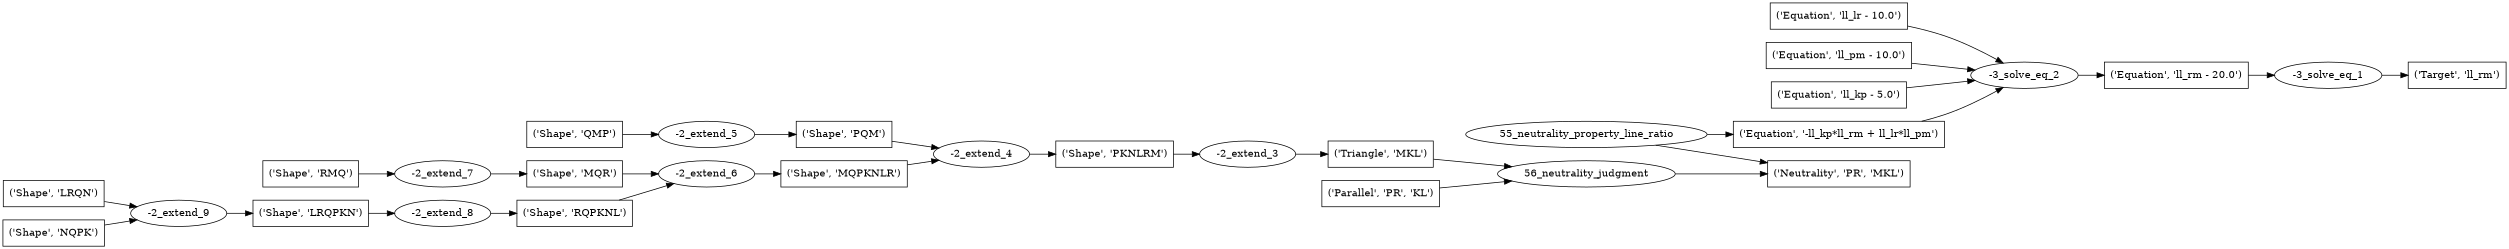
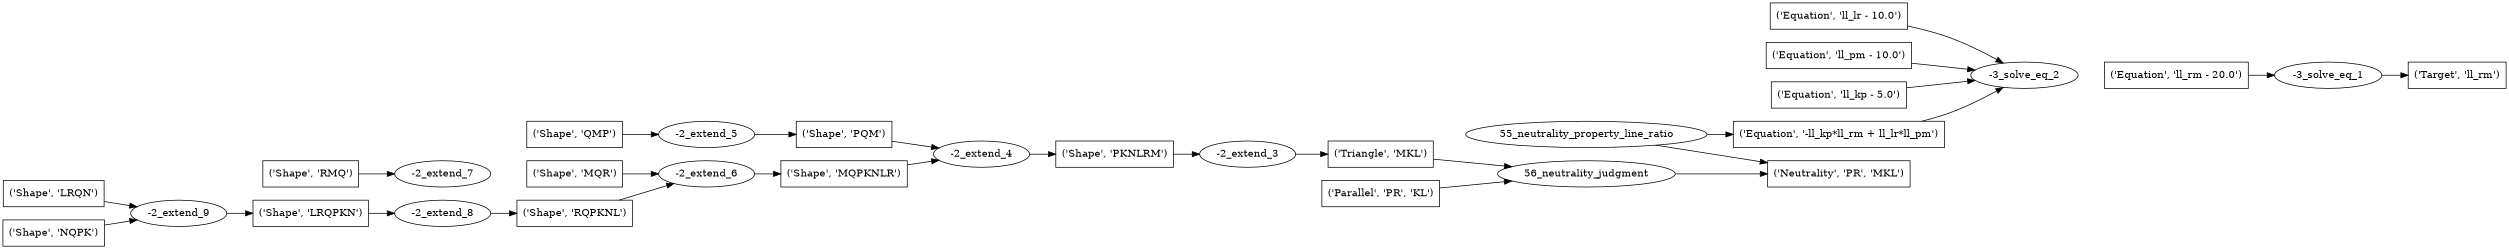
(2088, 75) -> none
(505, 174) -> none
